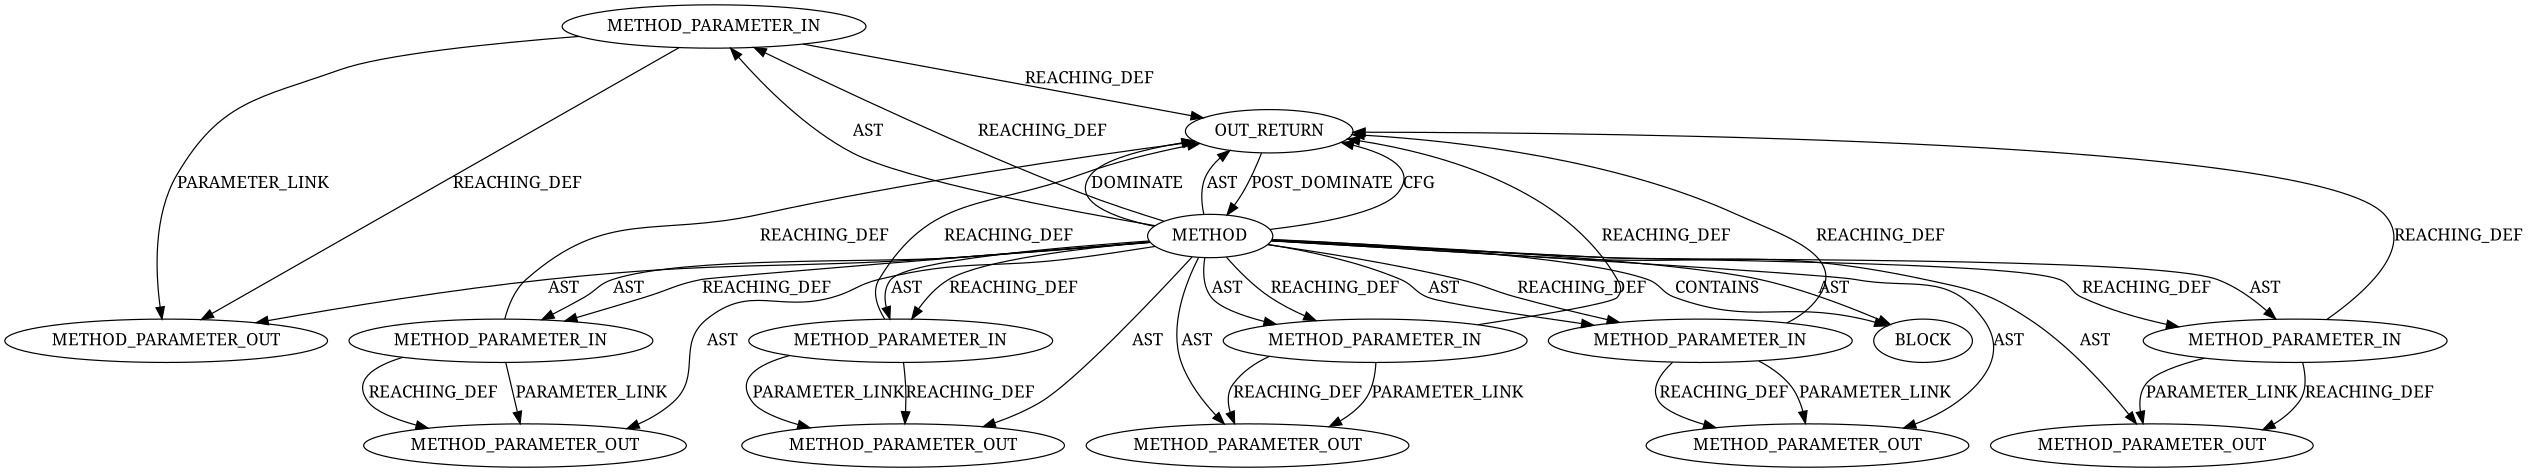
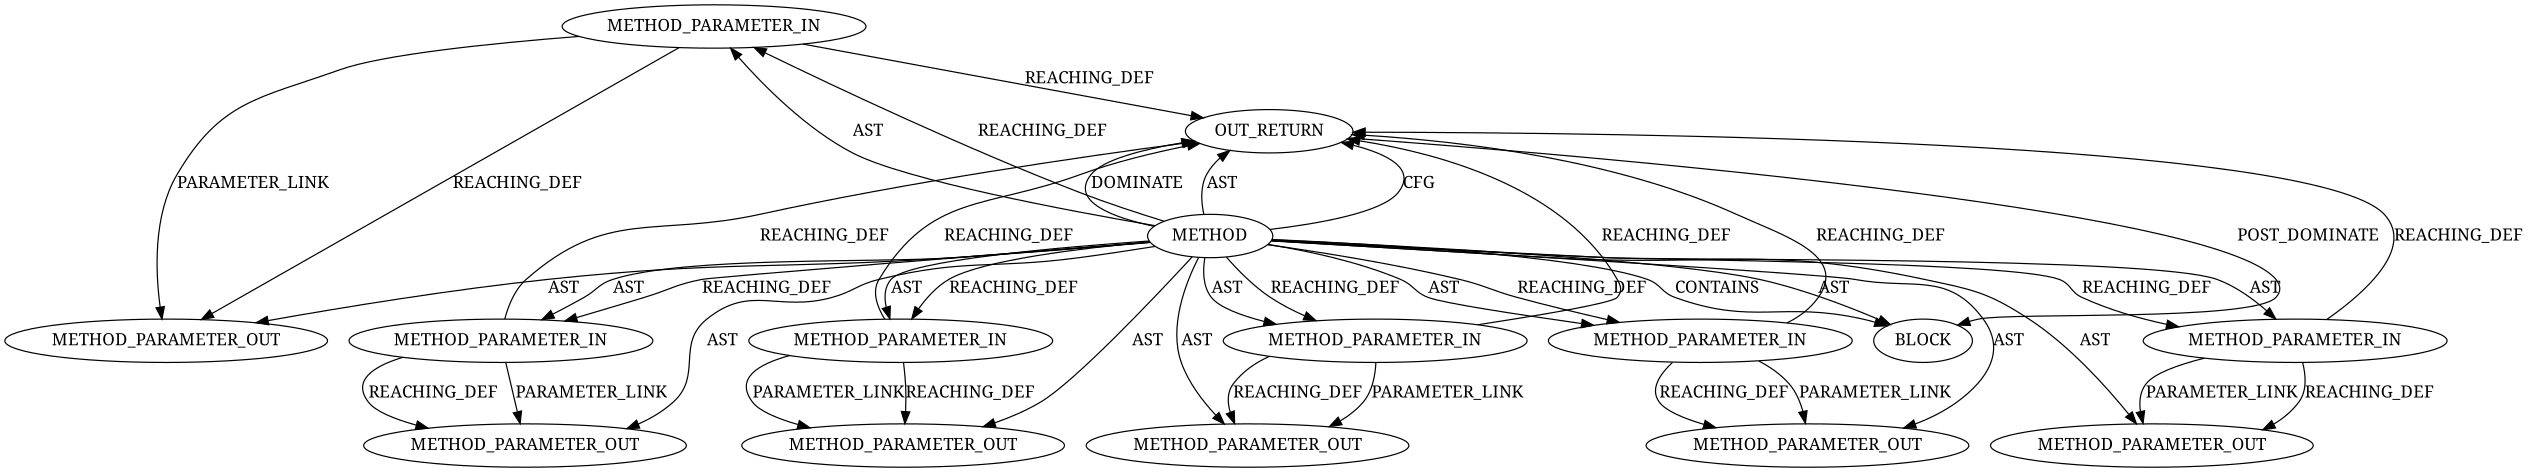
(1250, 180) -> (1981, 203)
